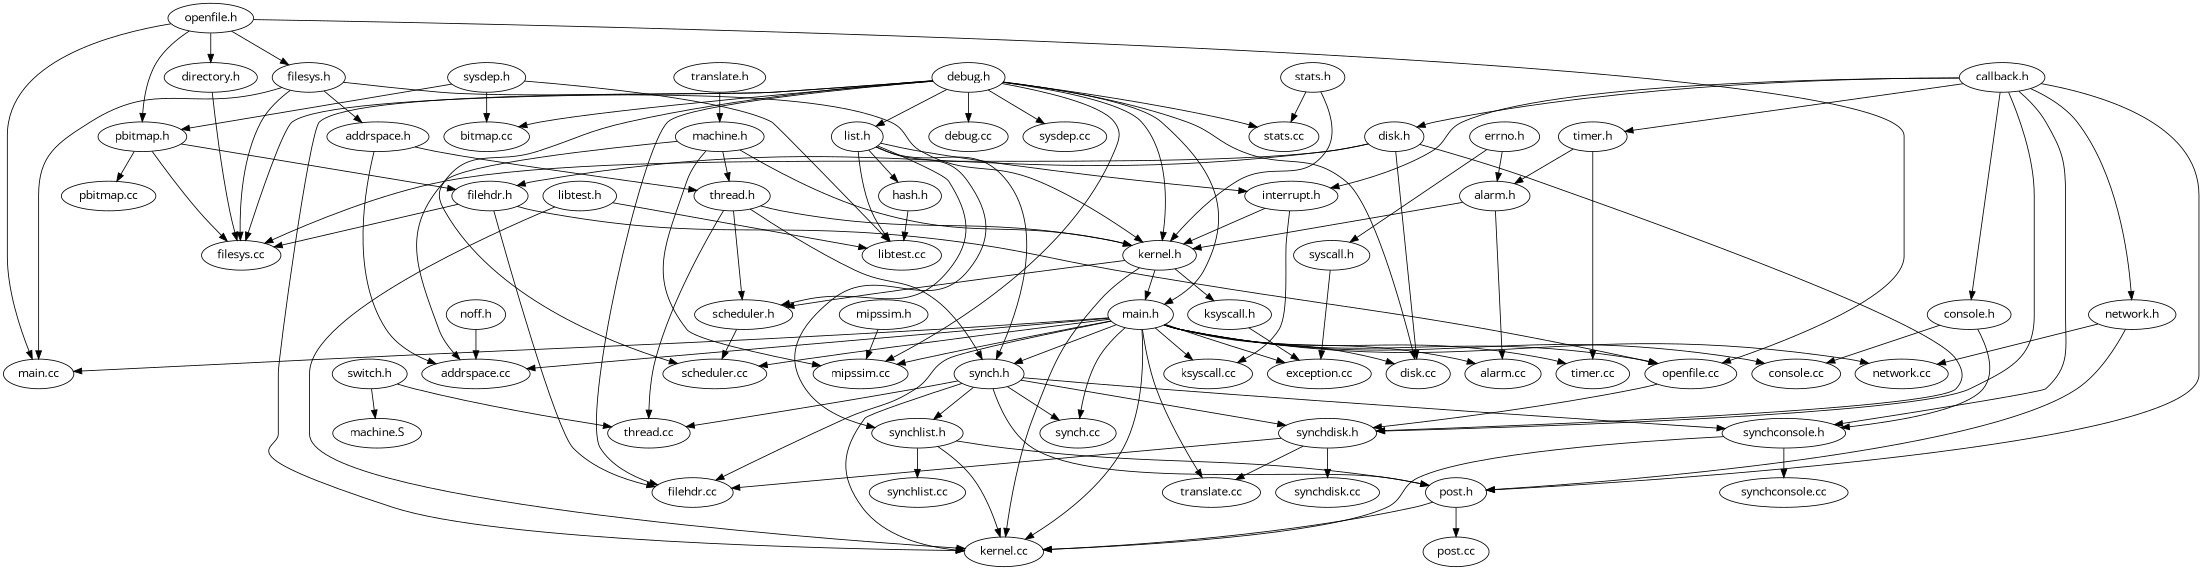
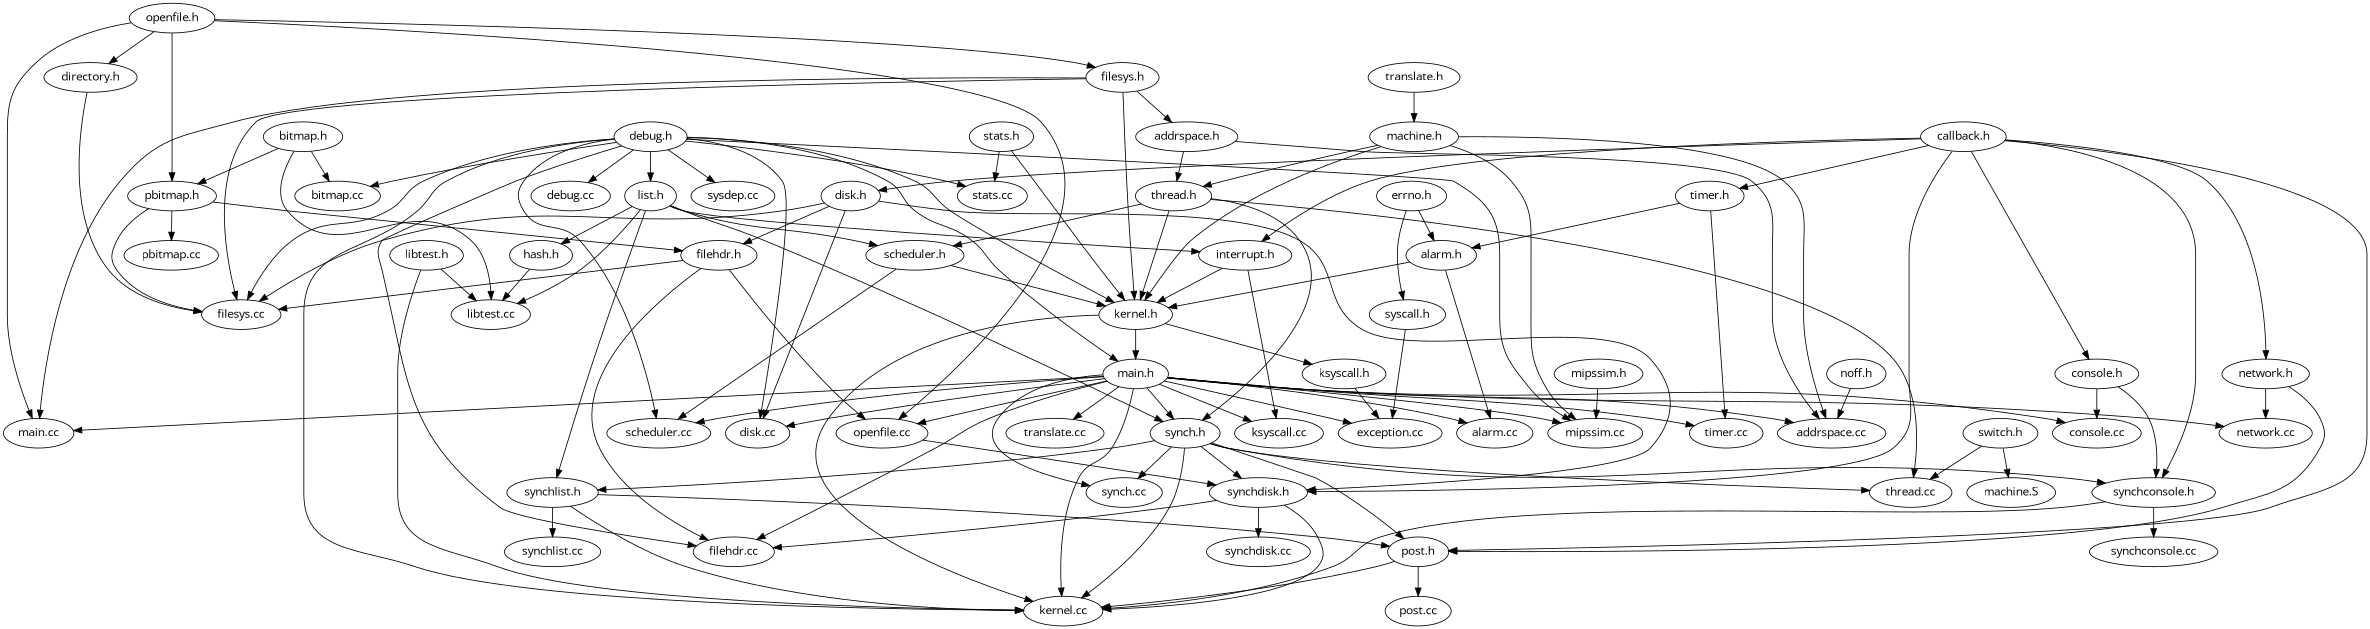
(487, 77) -> (303, 137)
(968, 281) -> (1035, 288)
(1275, 460) -> (1321, 562)
